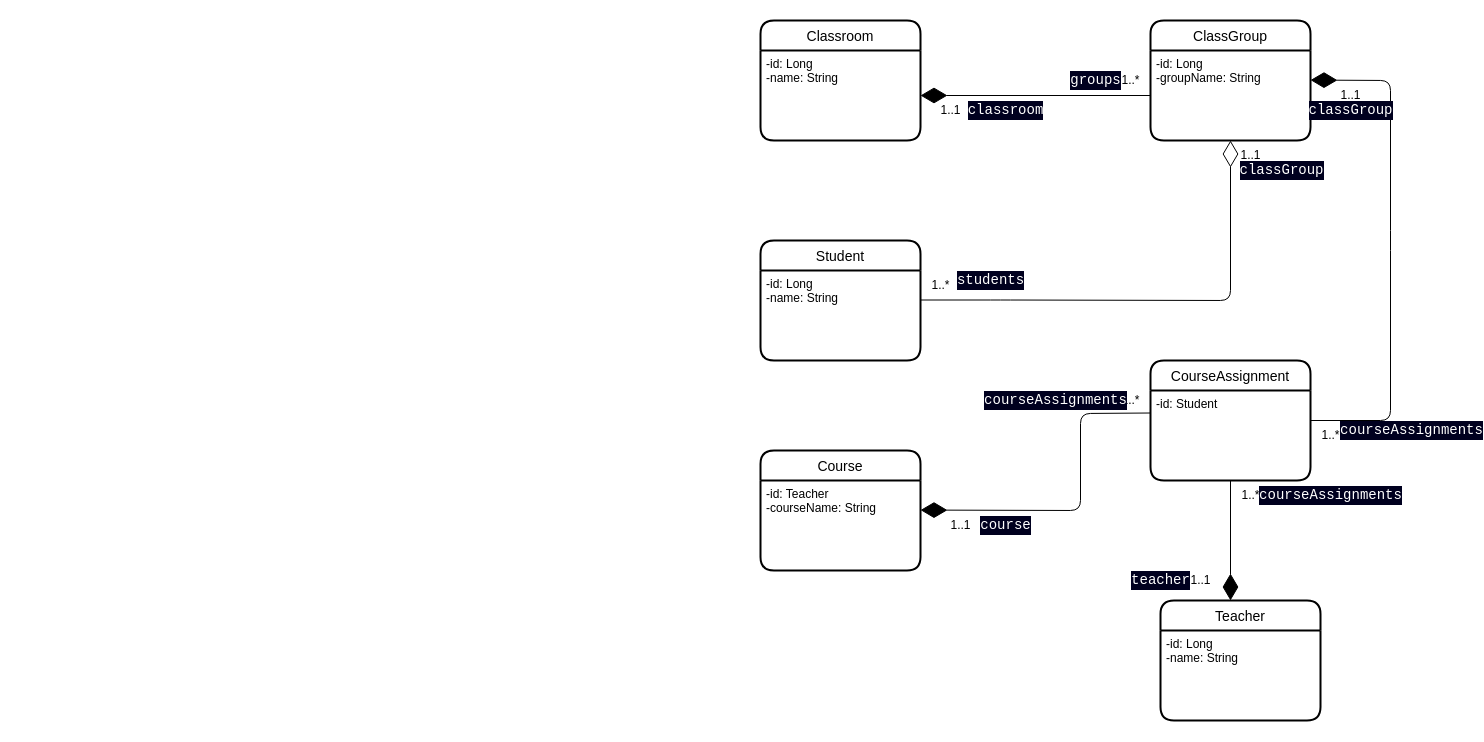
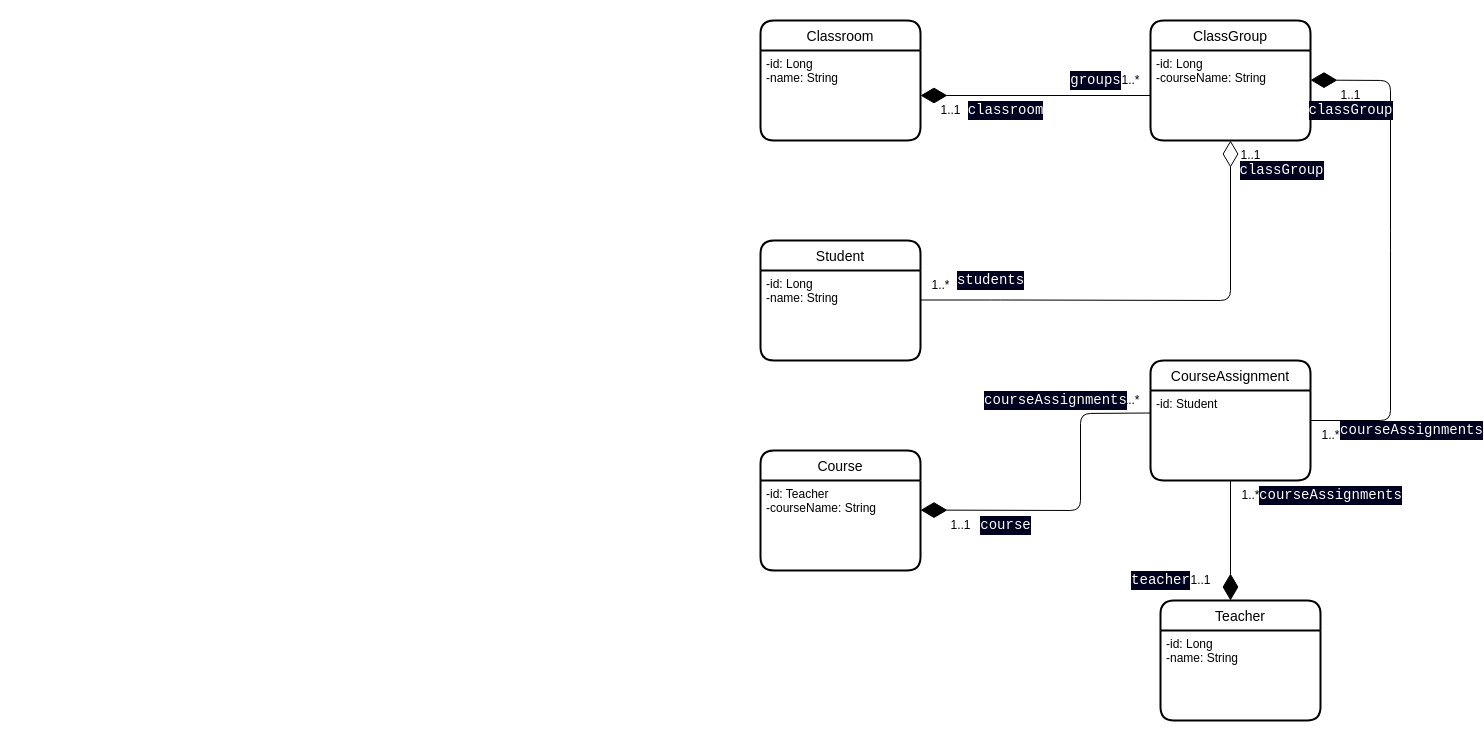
(1182, 64) -> (1182, 64)
